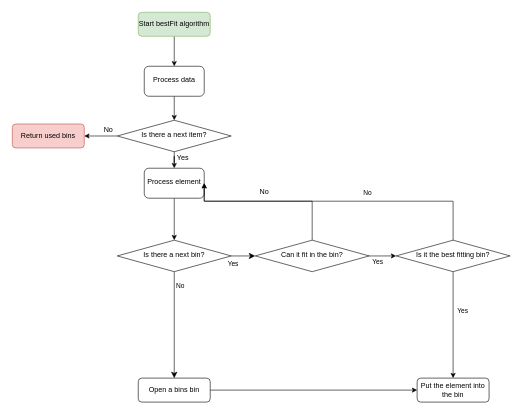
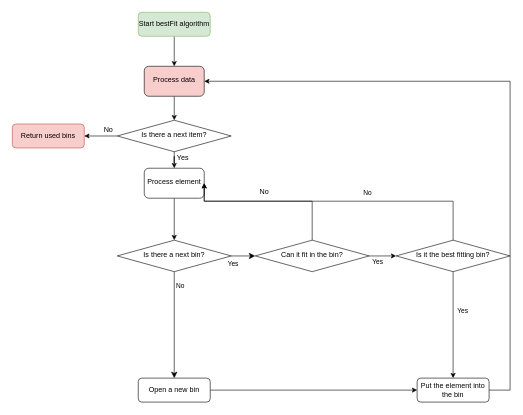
(174, 81) -> (174, 81)
none -> (510, 81)
(174, 390) -> (174, 390)
